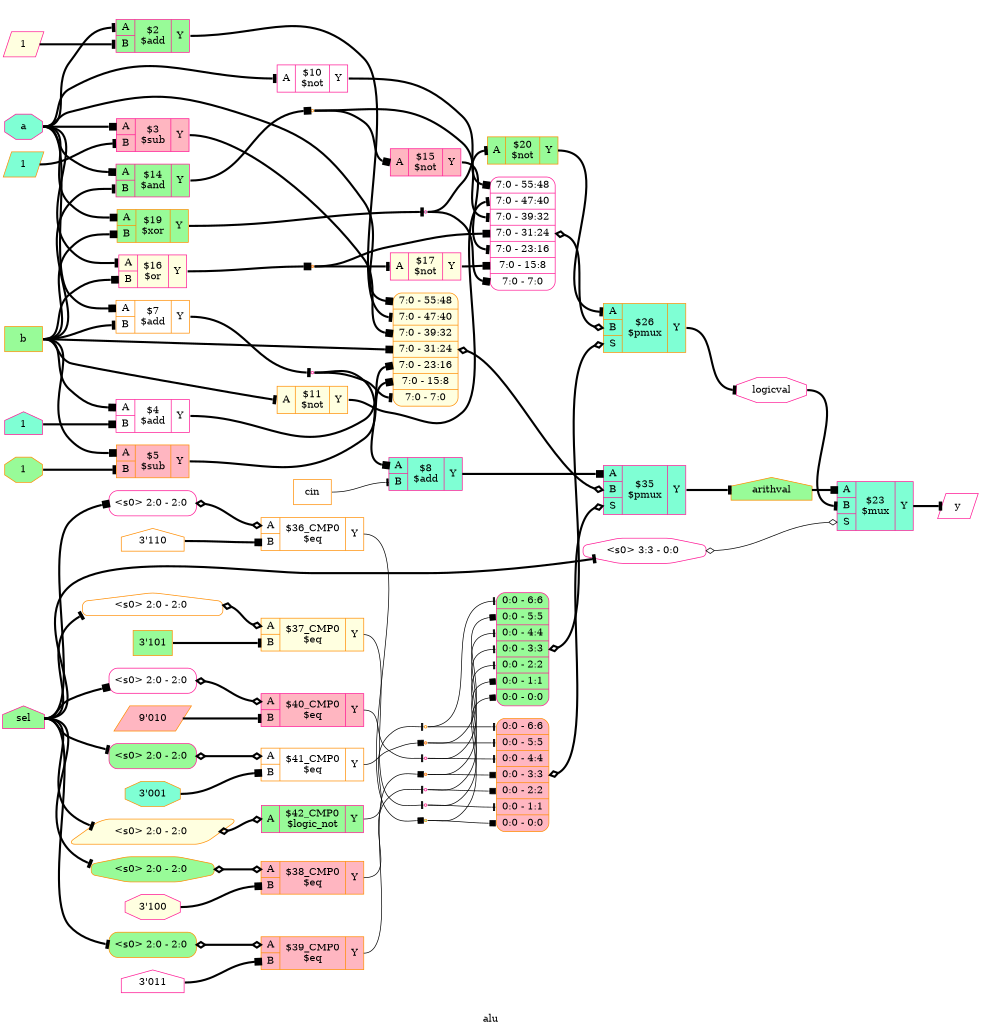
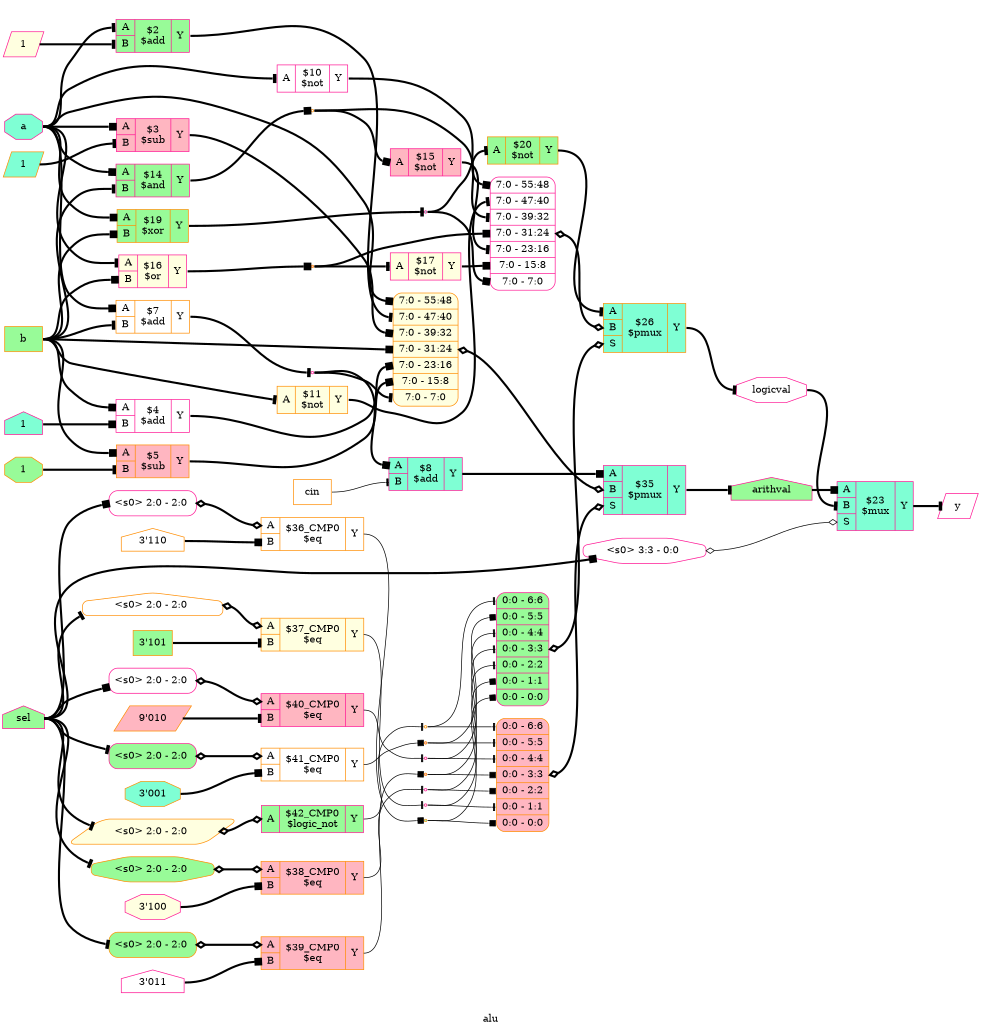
(772, 490) -> (772, 490)
(254, 570) -> (254, 570)
